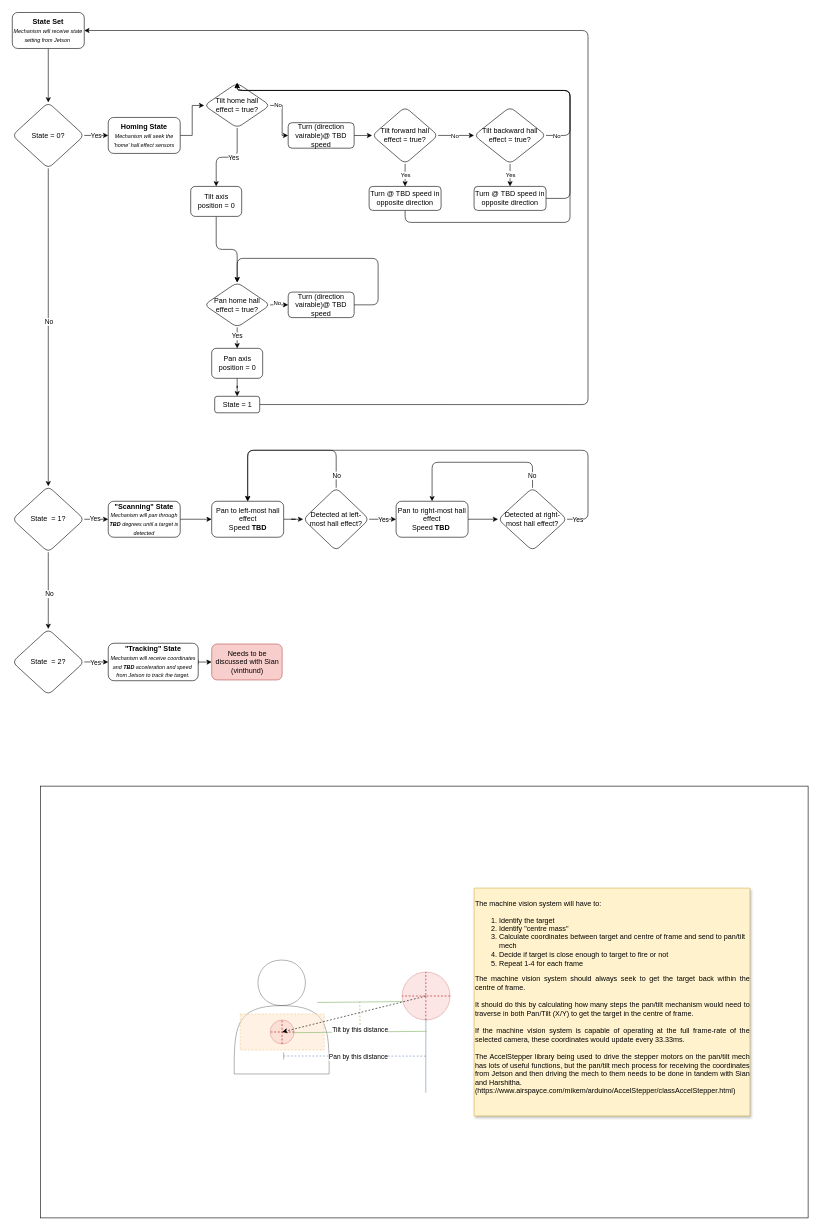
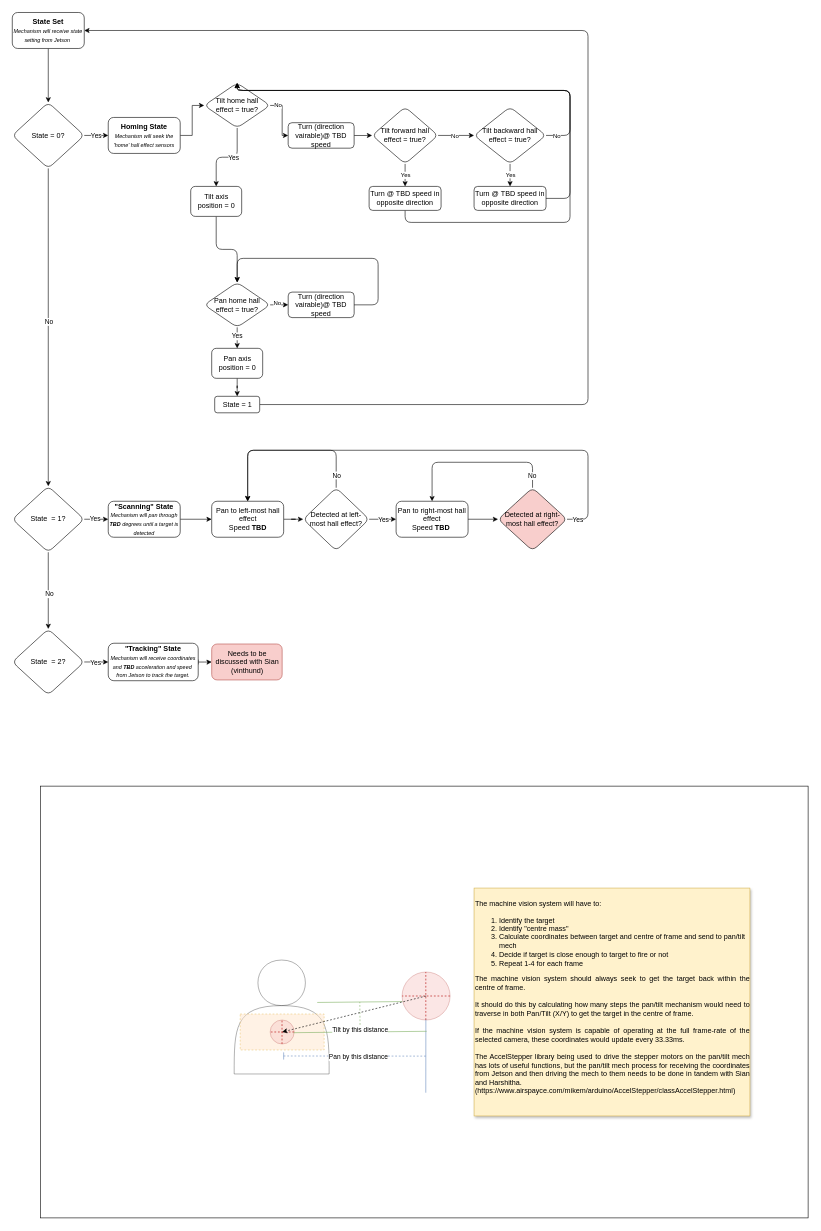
(533, 519) -> (533, 519)
